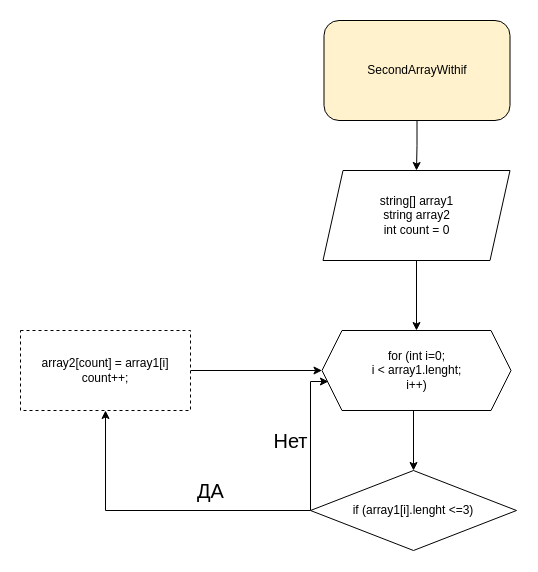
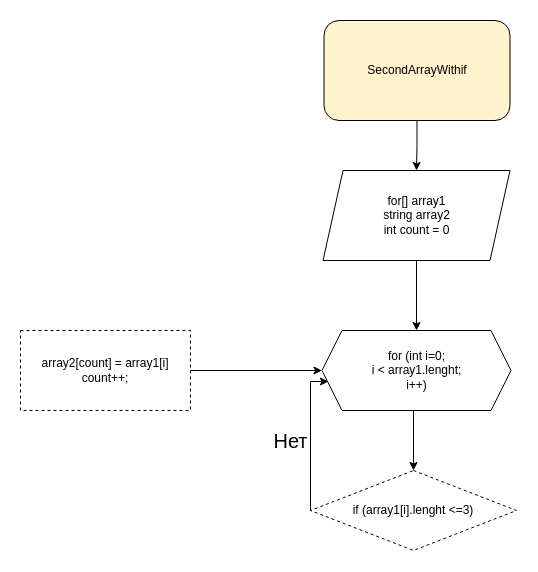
(417, 216) -> (417, 216)
(161, 511) -> none
(414, 511) -> (414, 511)
